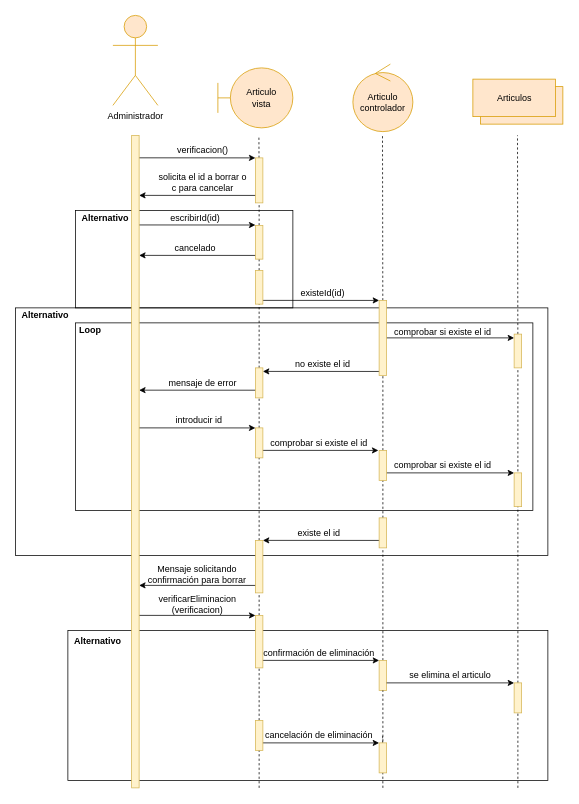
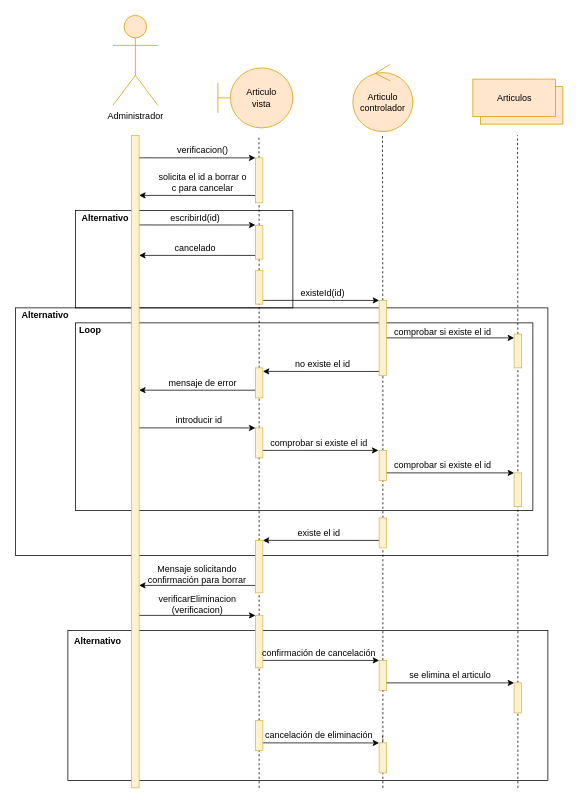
(319, 653) -> (319, 653)
